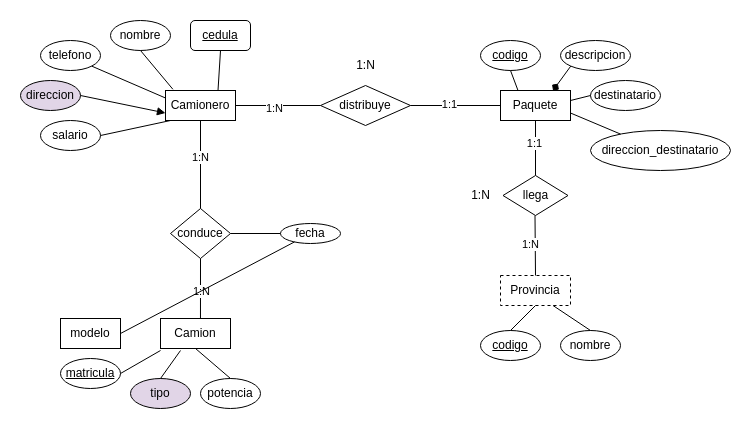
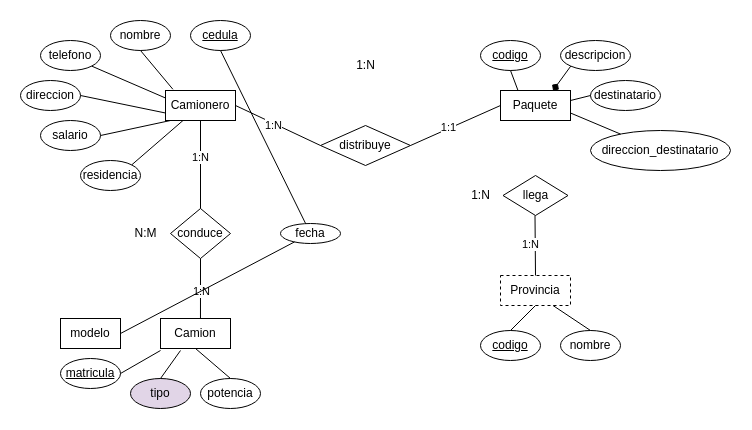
(221, 36) -> (221, 36)
(219, 71) -> (263, 137)
(51, 96) -> (51, 96)
(366, 106) -> (366, 146)
(156, 111) -> (159, 112)
none -> (157, 143)
(536, 148) -> none
none -> (111, 176)
none -> (146, 234)
(256, 234) -> none
